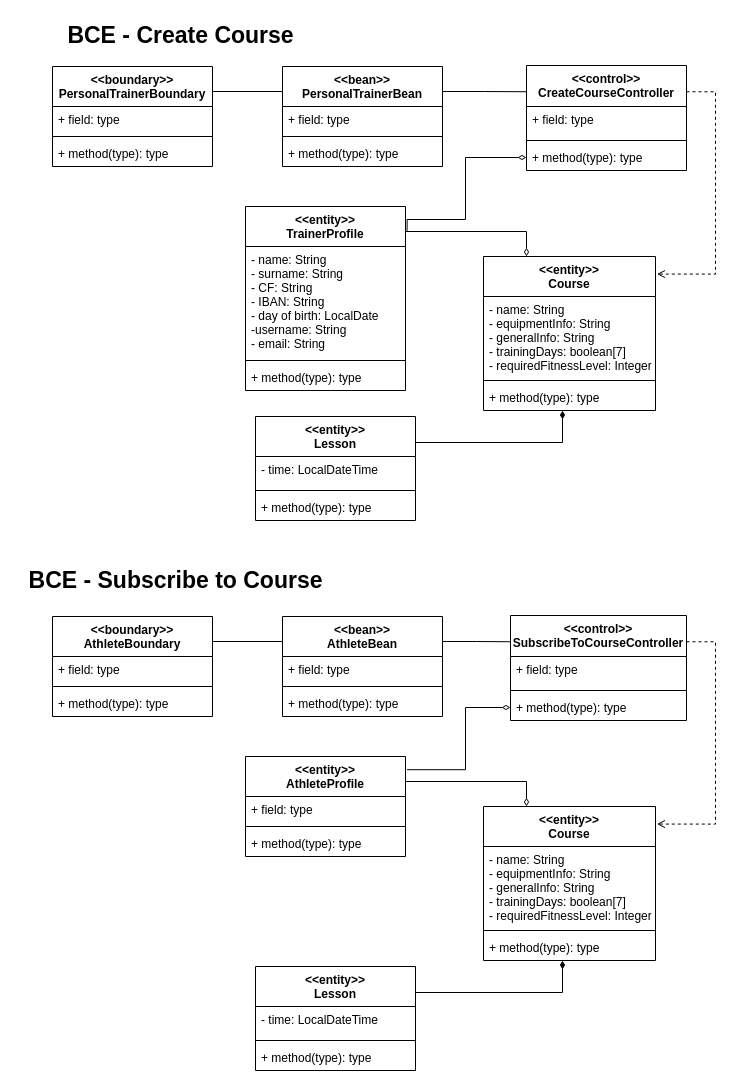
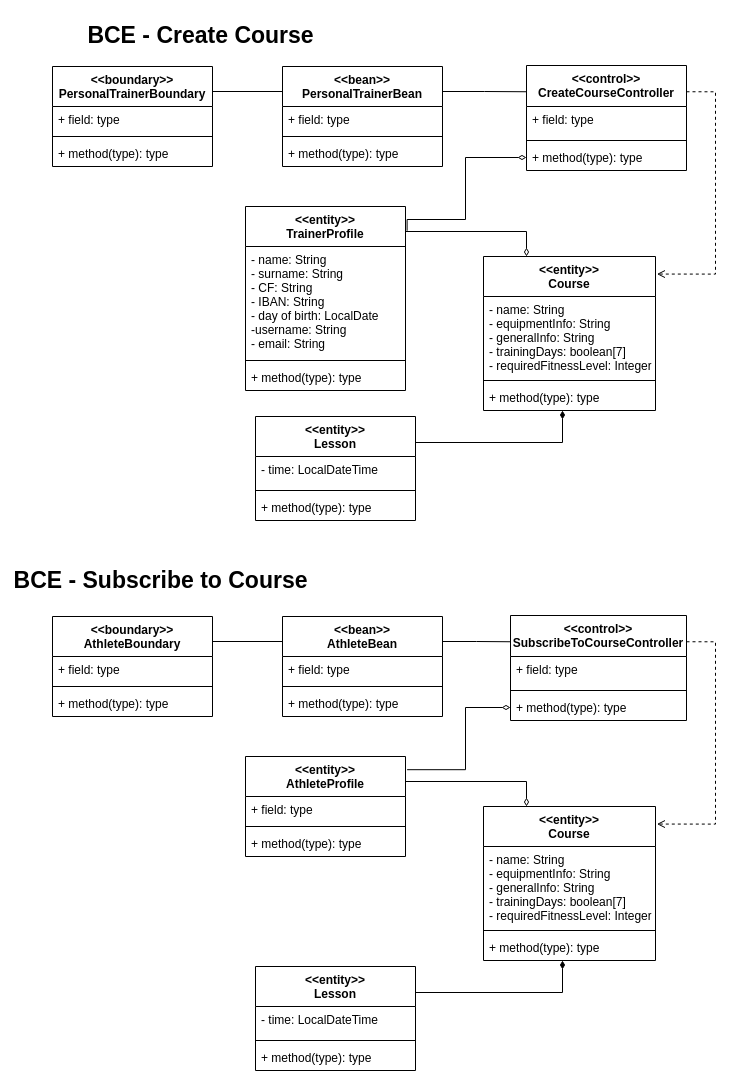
(181, 36) -> (201, 36)
(176, 581) -> (161, 581)
